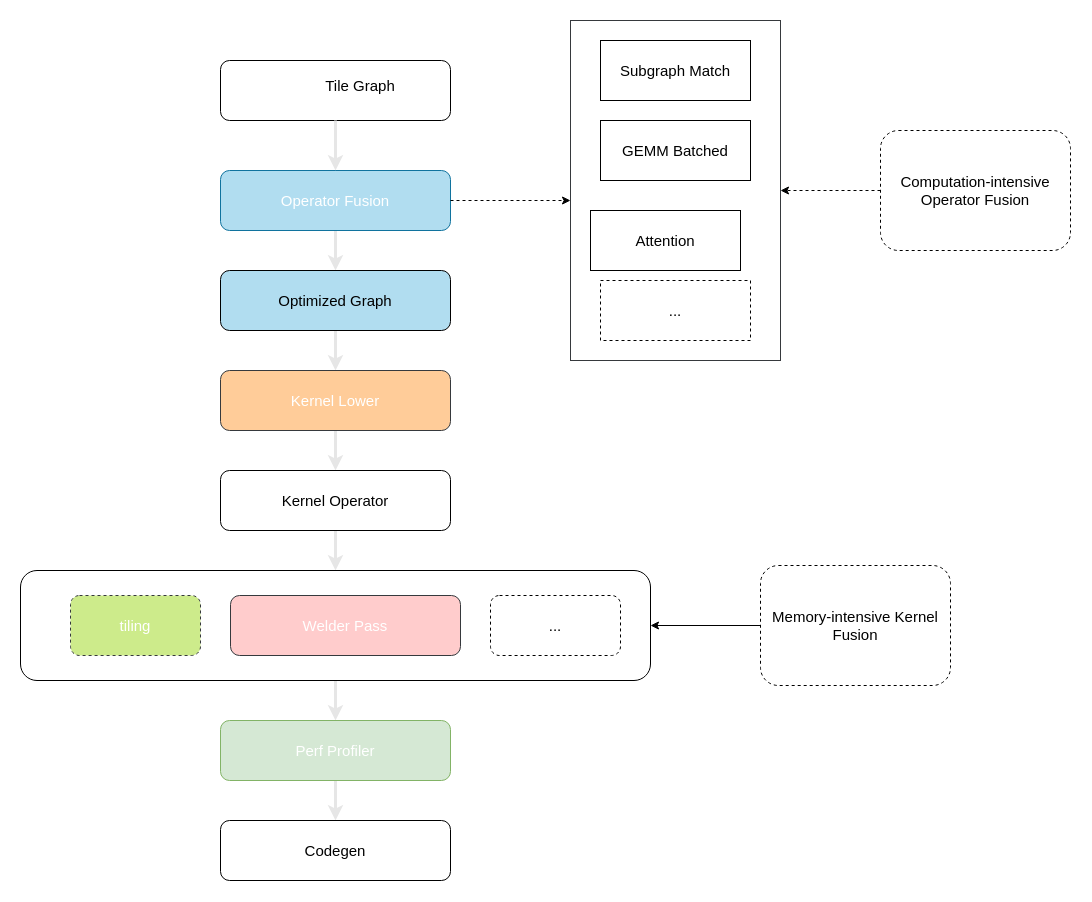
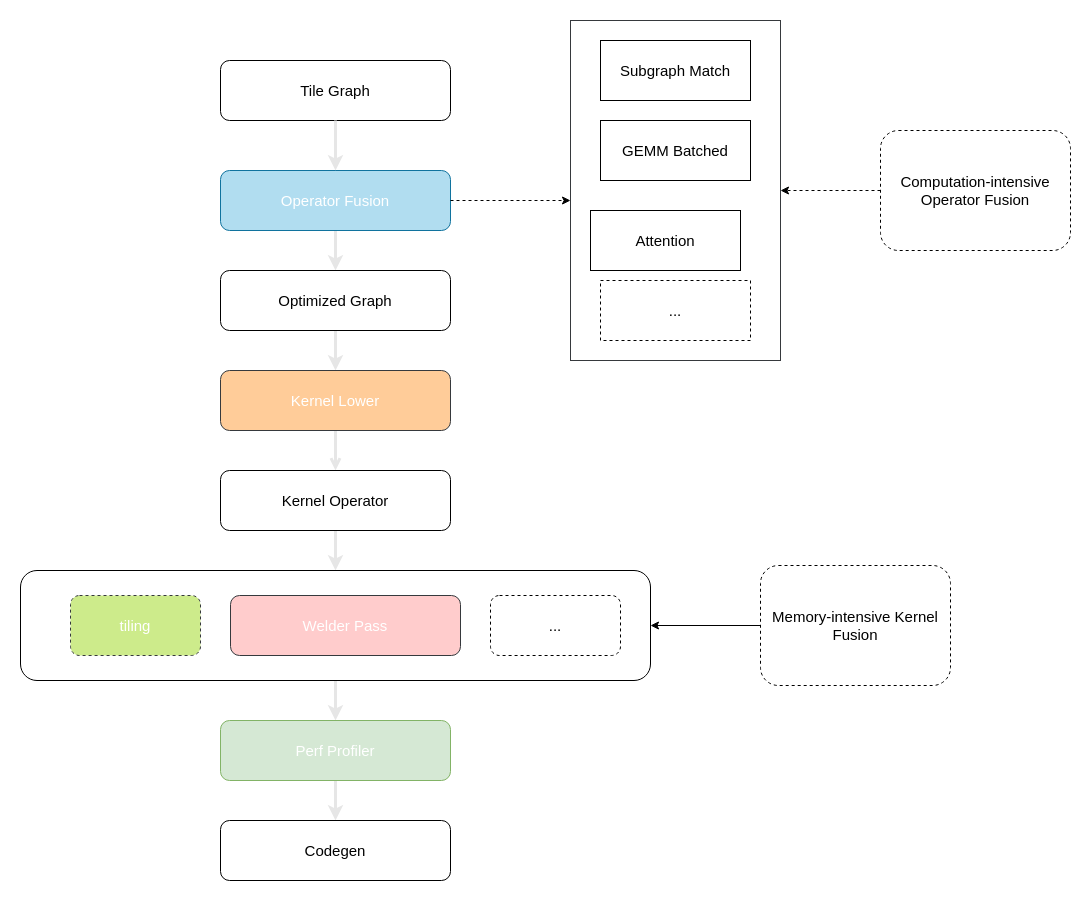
(361, 86) -> (336, 91)
(336, 301) -> (336, 301)
(336, 457) -> (336, 458)
